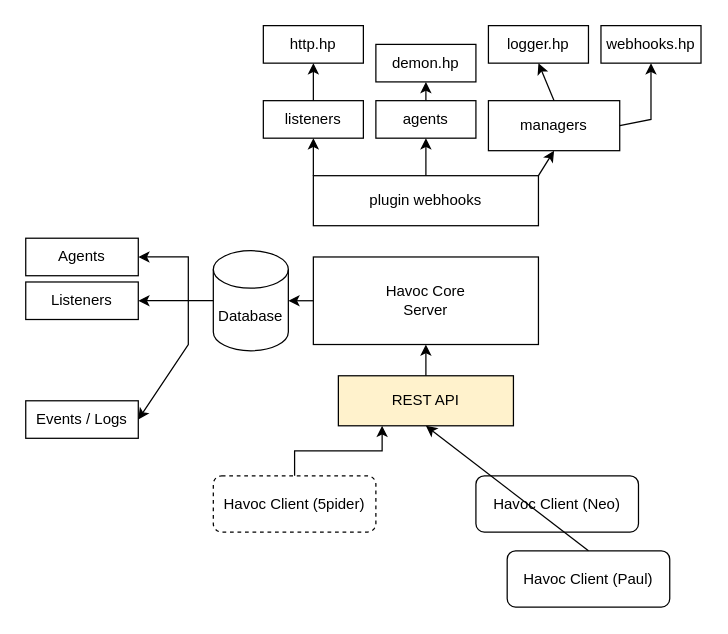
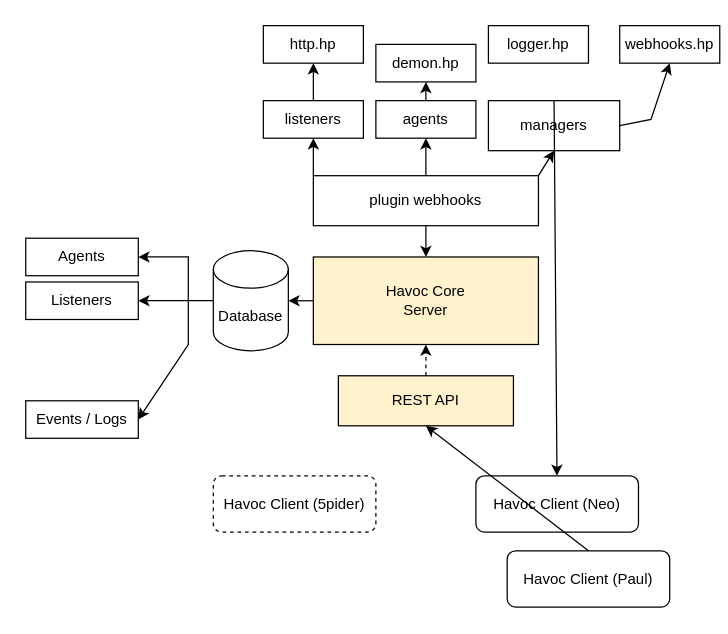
(651, 44) -> (669, 44)
(547, 86) -> (555, 284)
none -> (426, 237)
(426, 301) -> (426, 301)
(426, 362) -> (426, 362)
(334, 451) -> none
